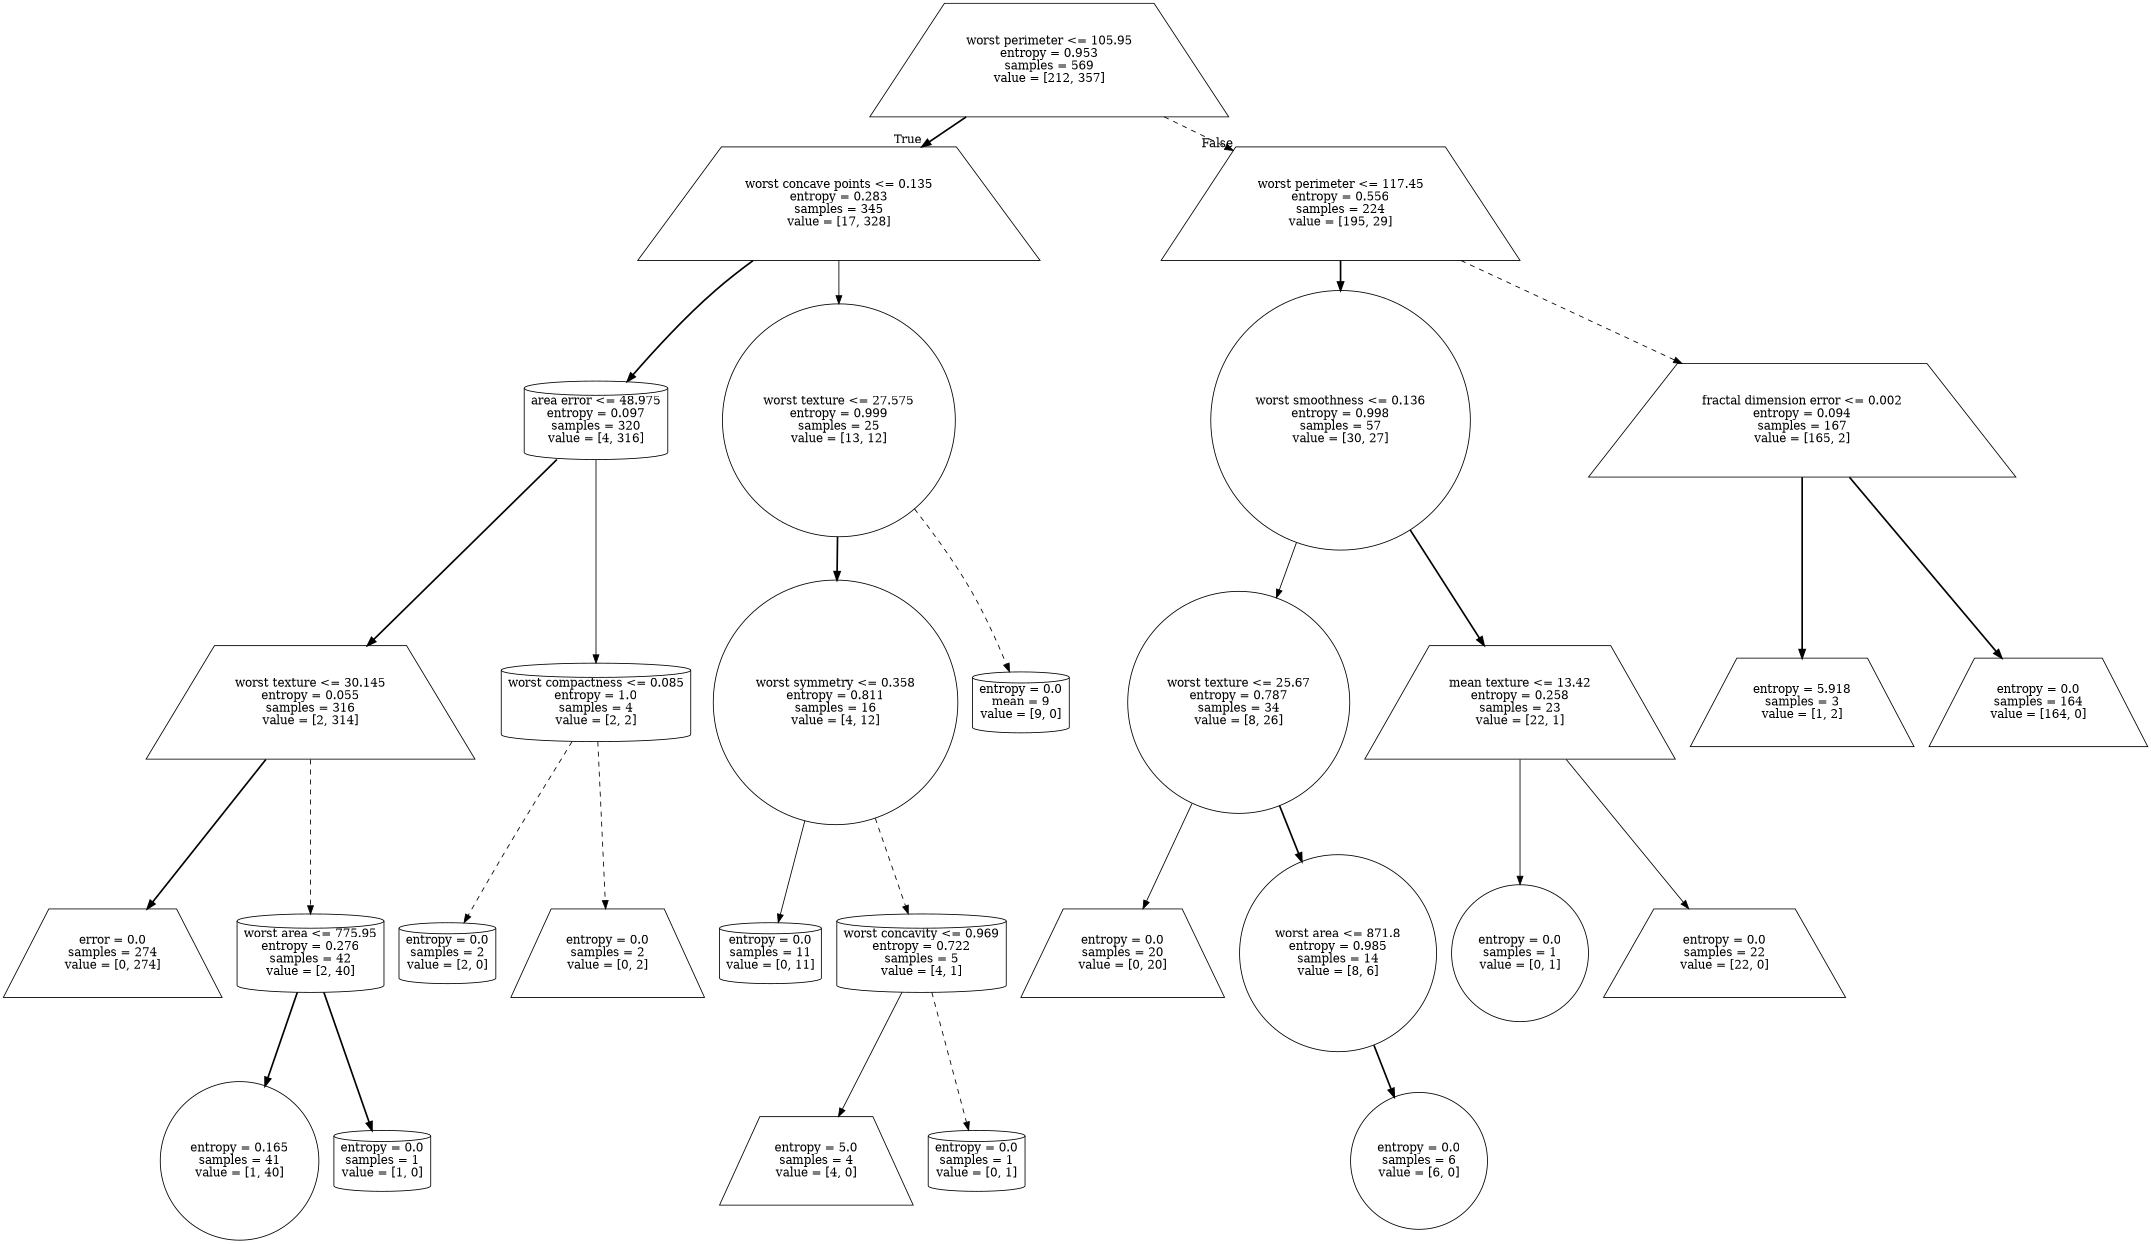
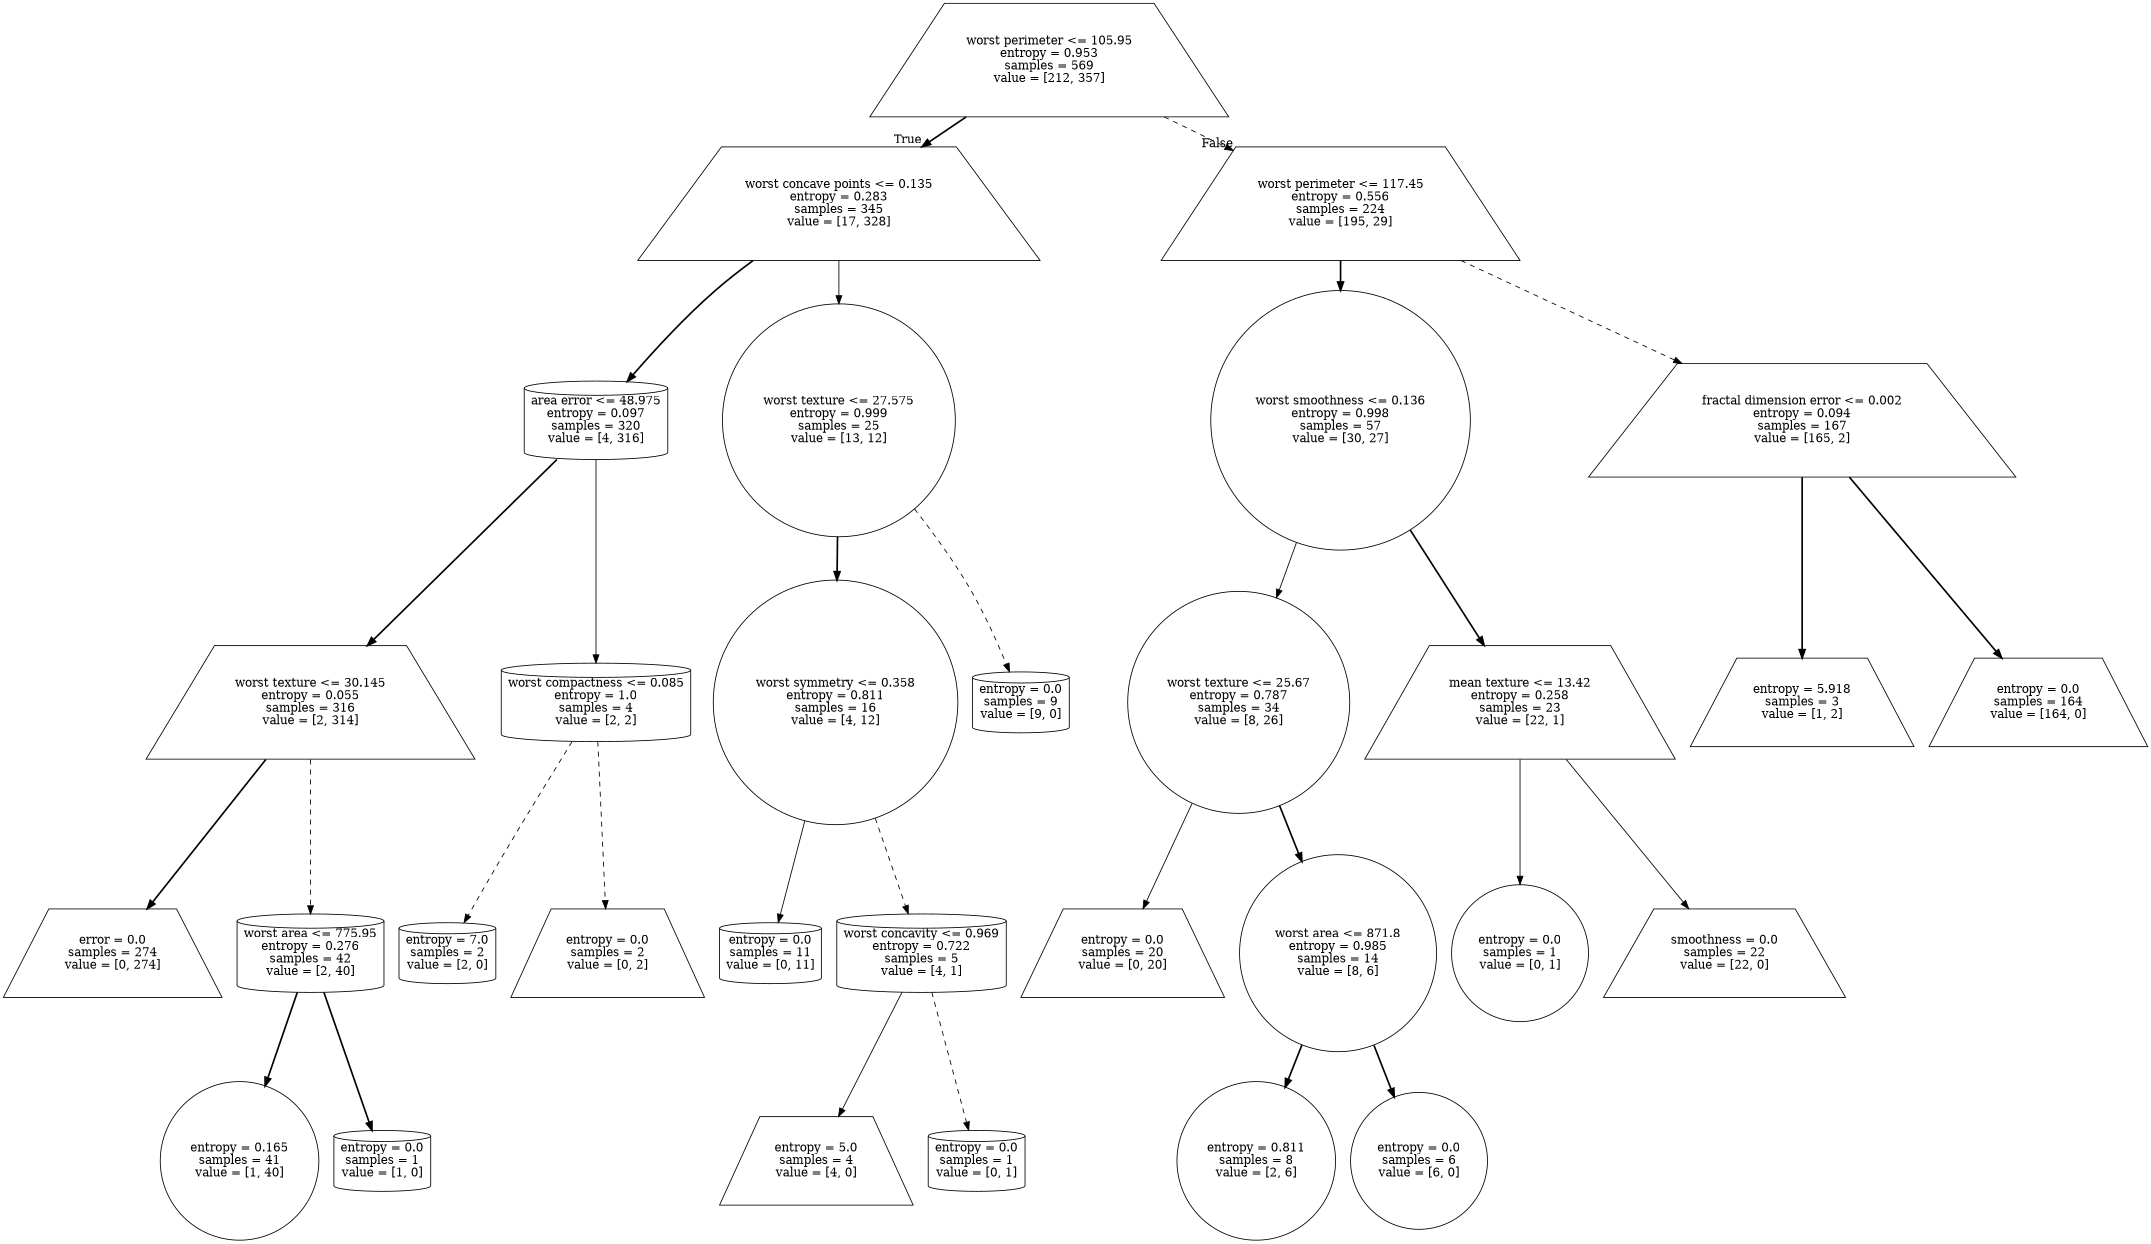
(1021, 702) -> (1021, 702)
(447, 953) -> (447, 953)
(1725, 953) -> (1725, 953)
none -> (1256, 1161)
